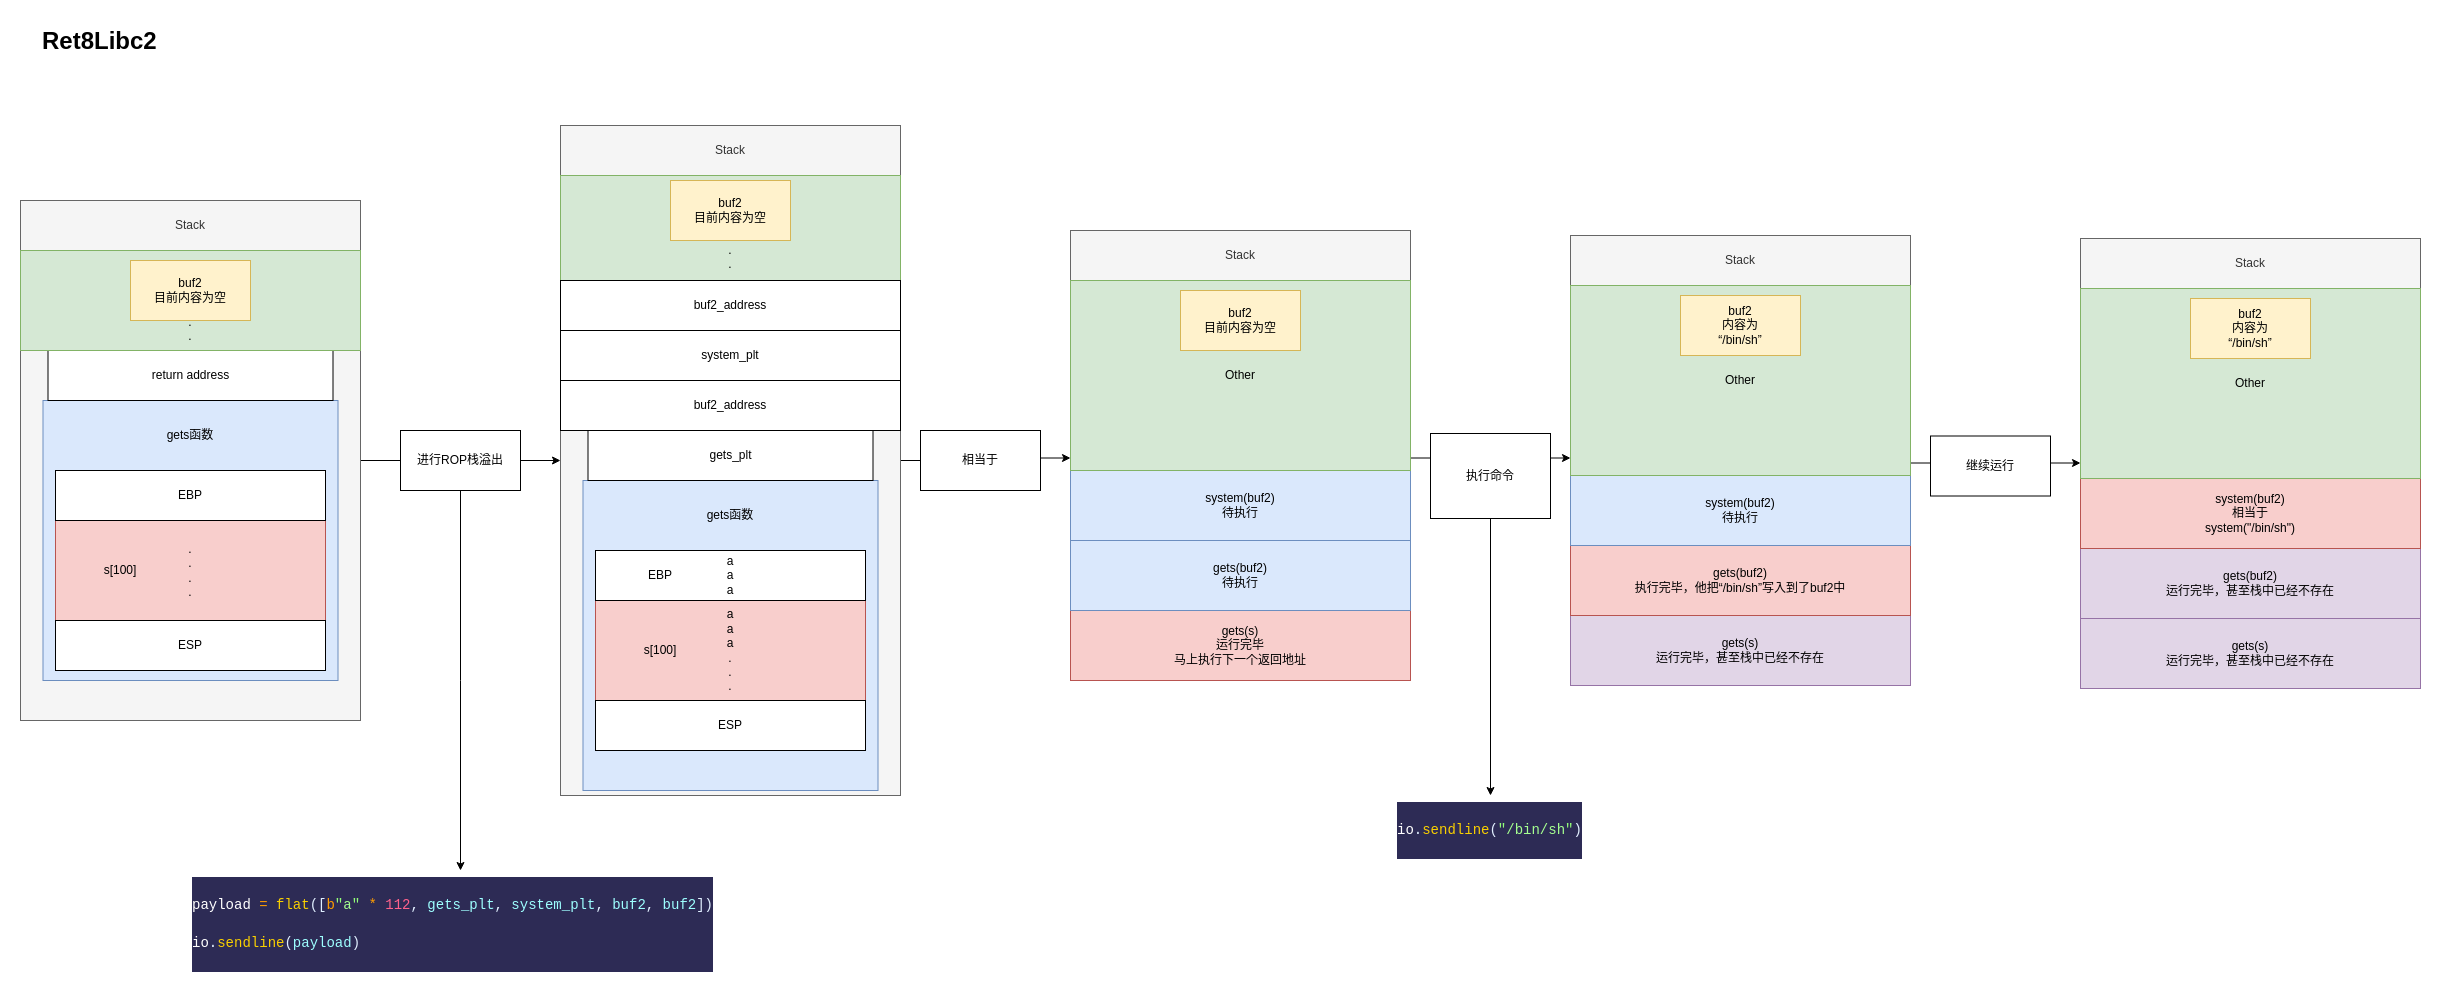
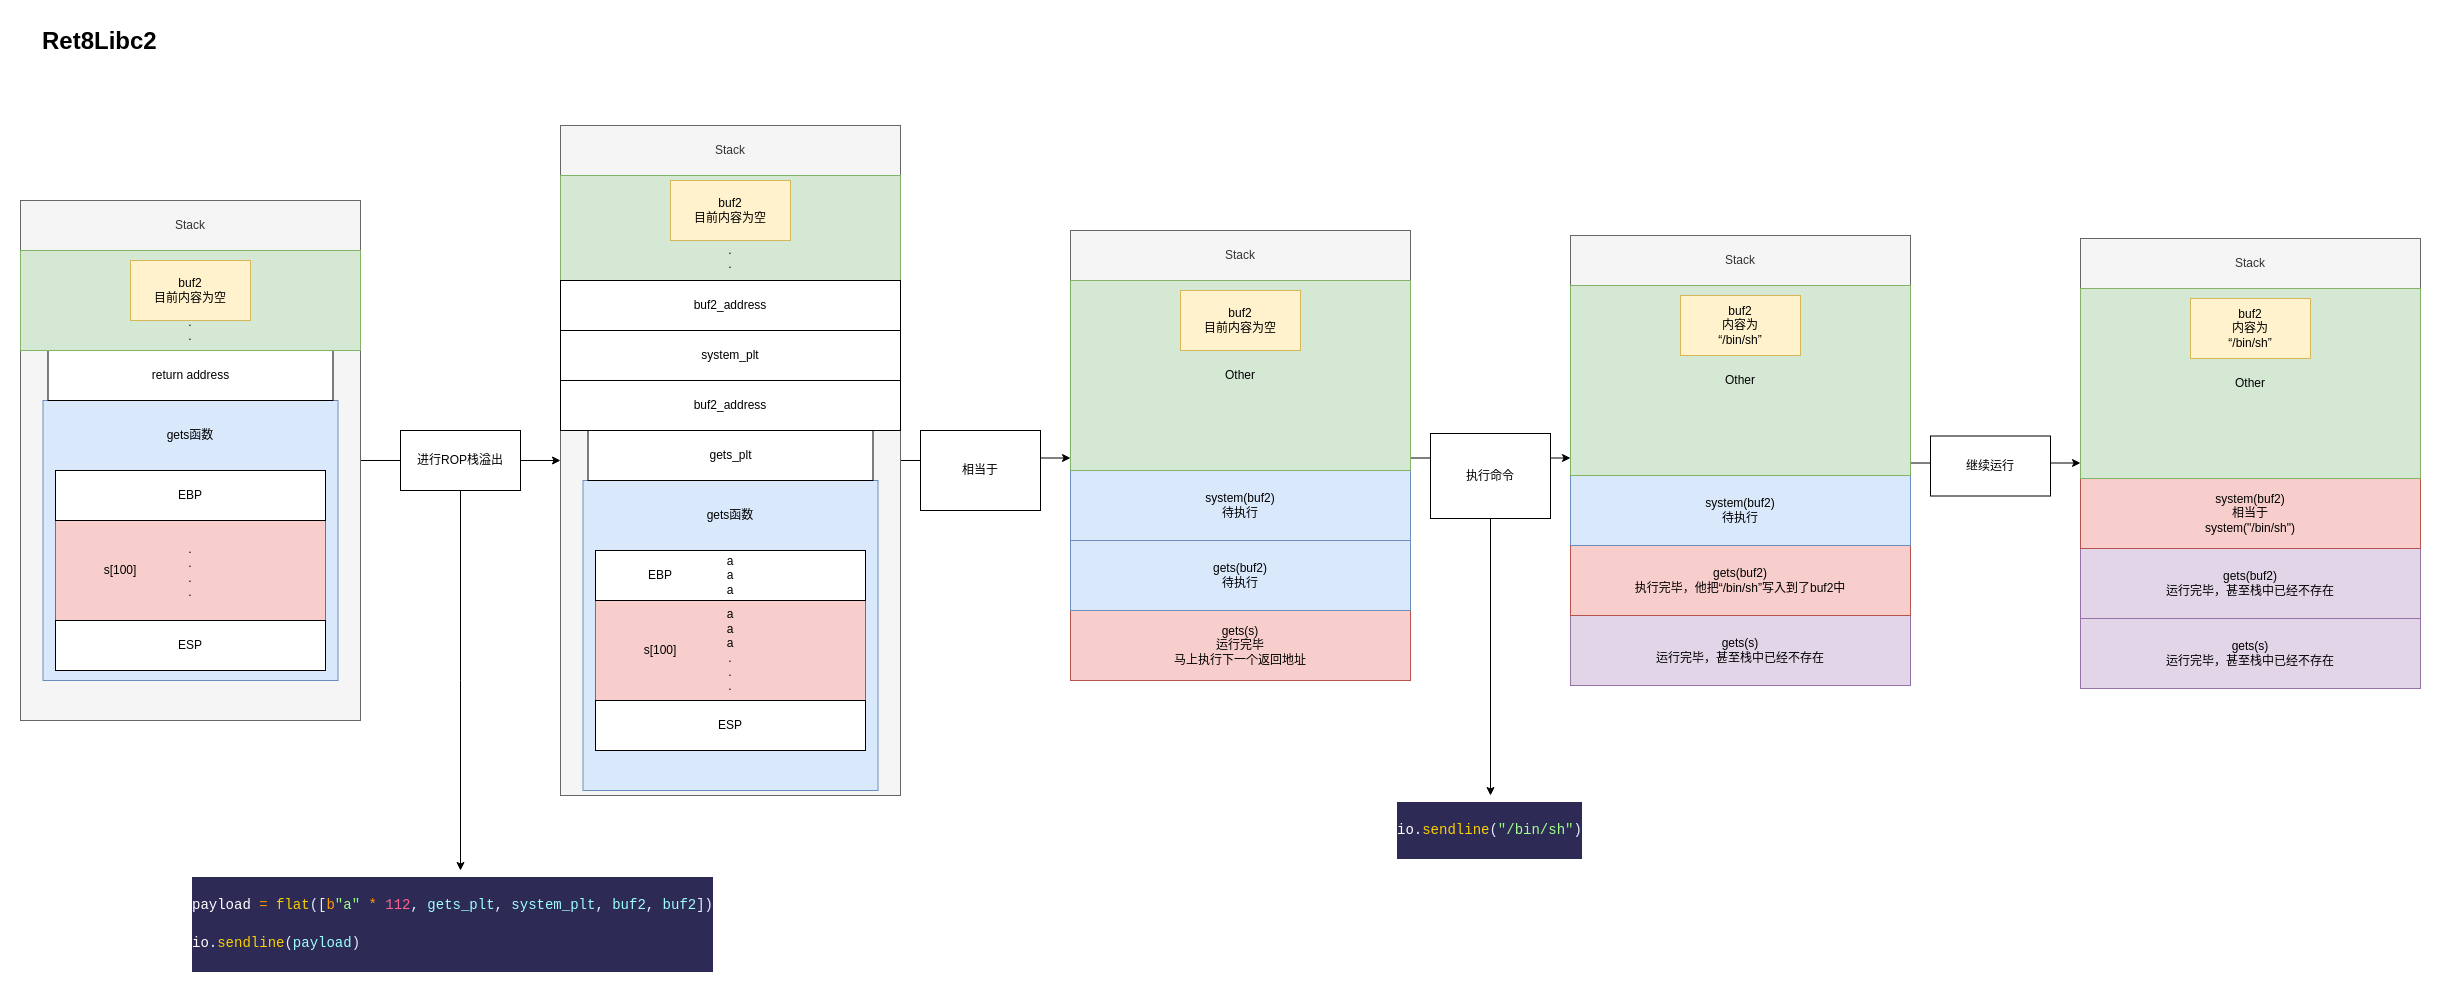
(981, 461) -> (981, 471)
